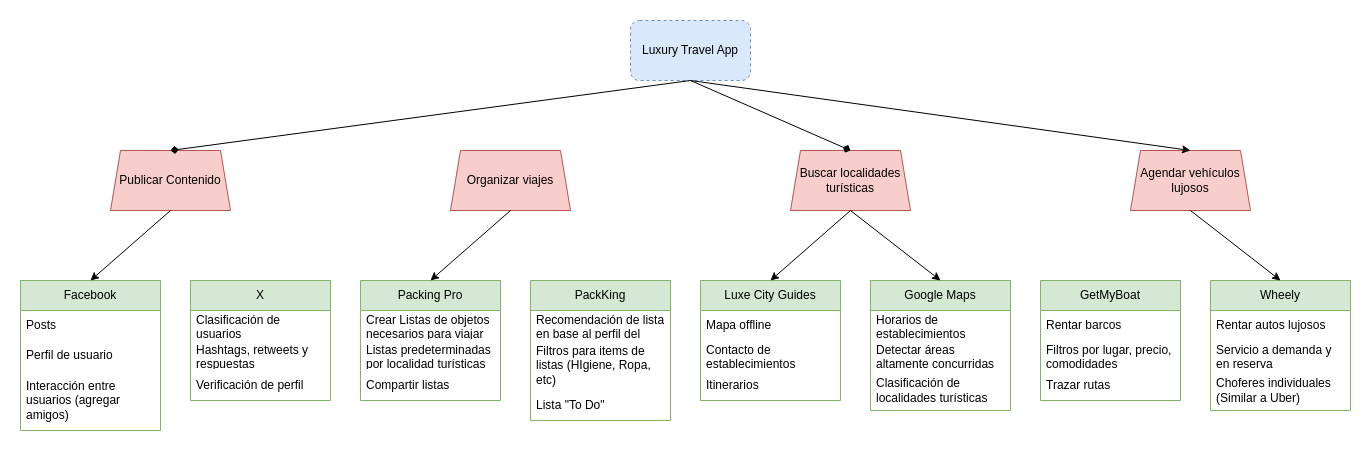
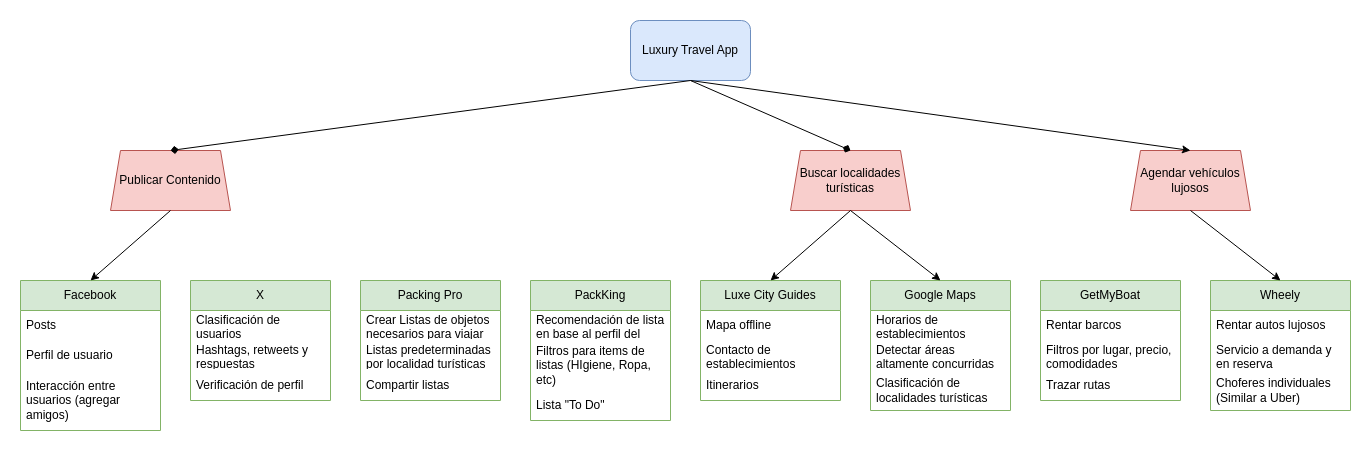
(691, 51) -> (691, 51)
(511, 181) -> none
(473, 243) -> none
